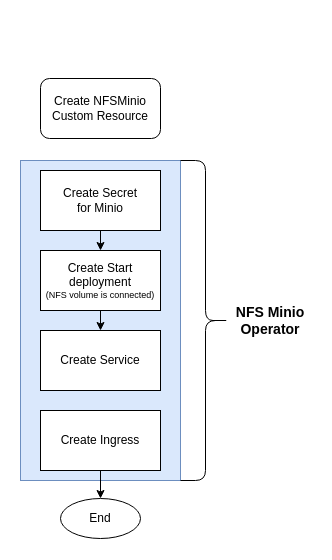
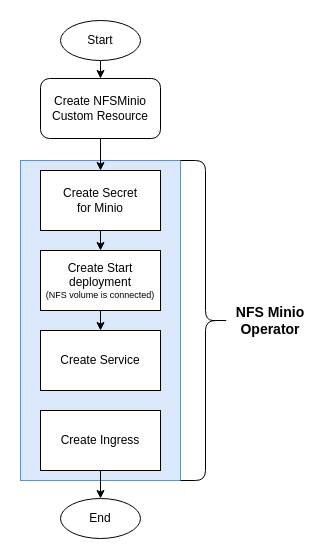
none -> (101, 41)
none -> (101, 66)
none -> (101, 151)
